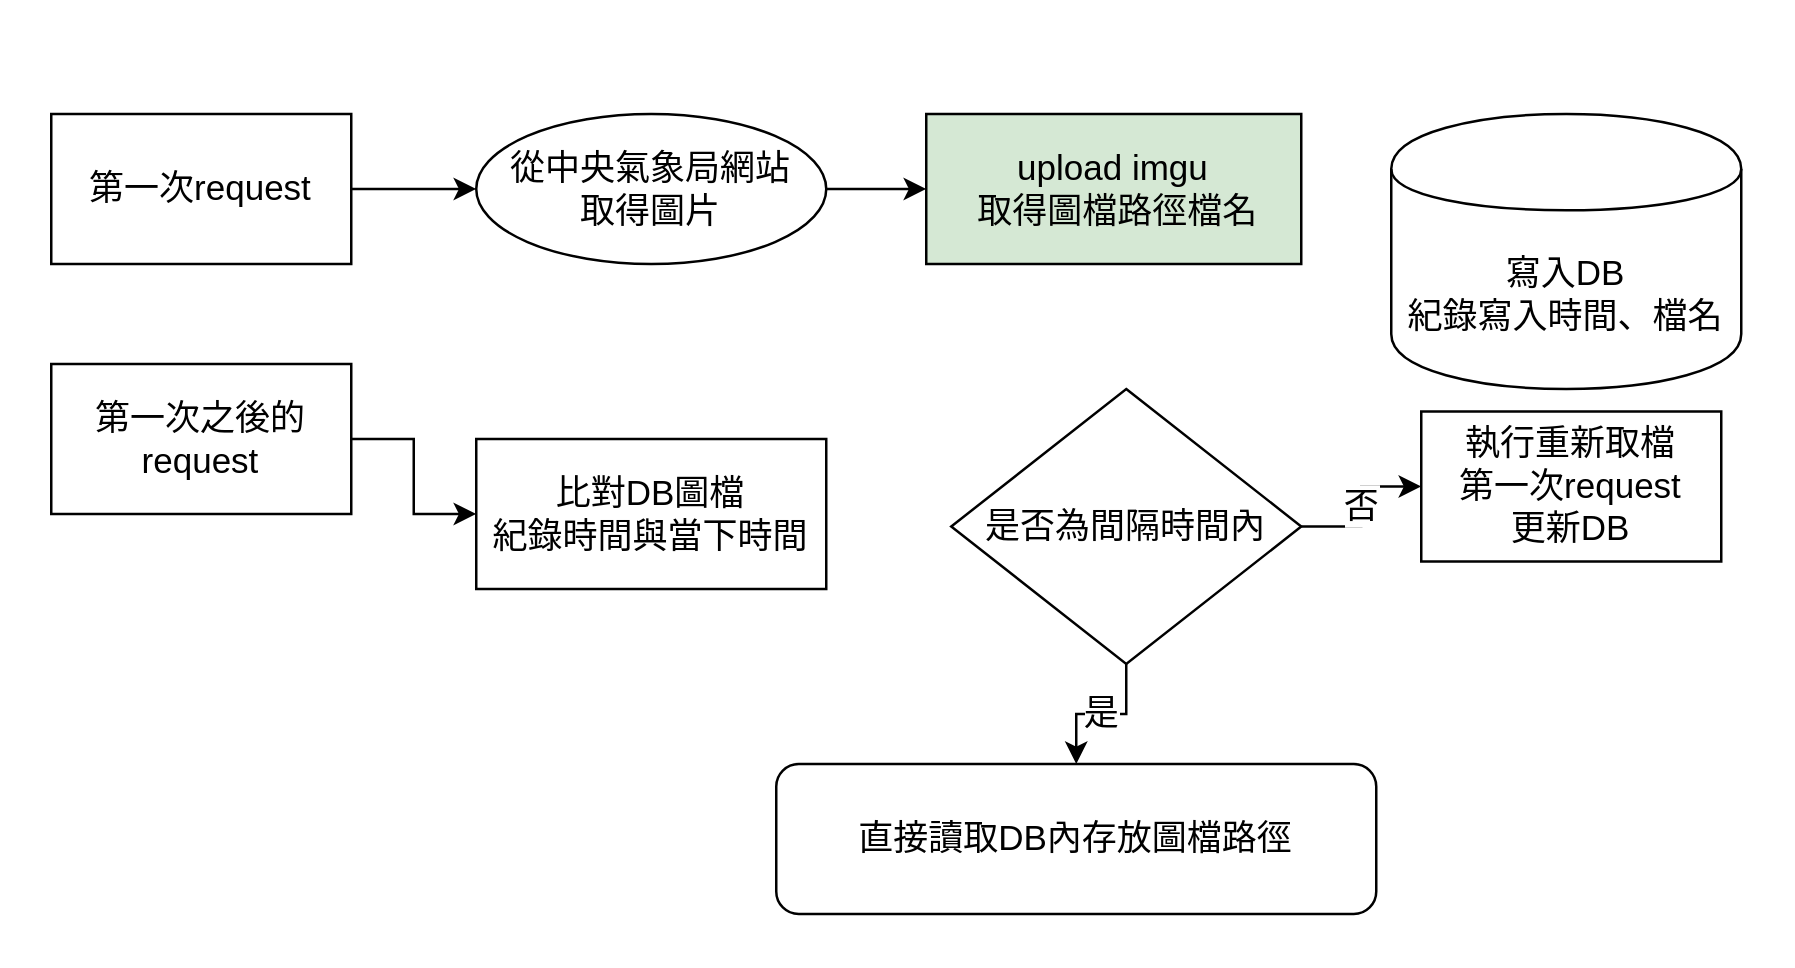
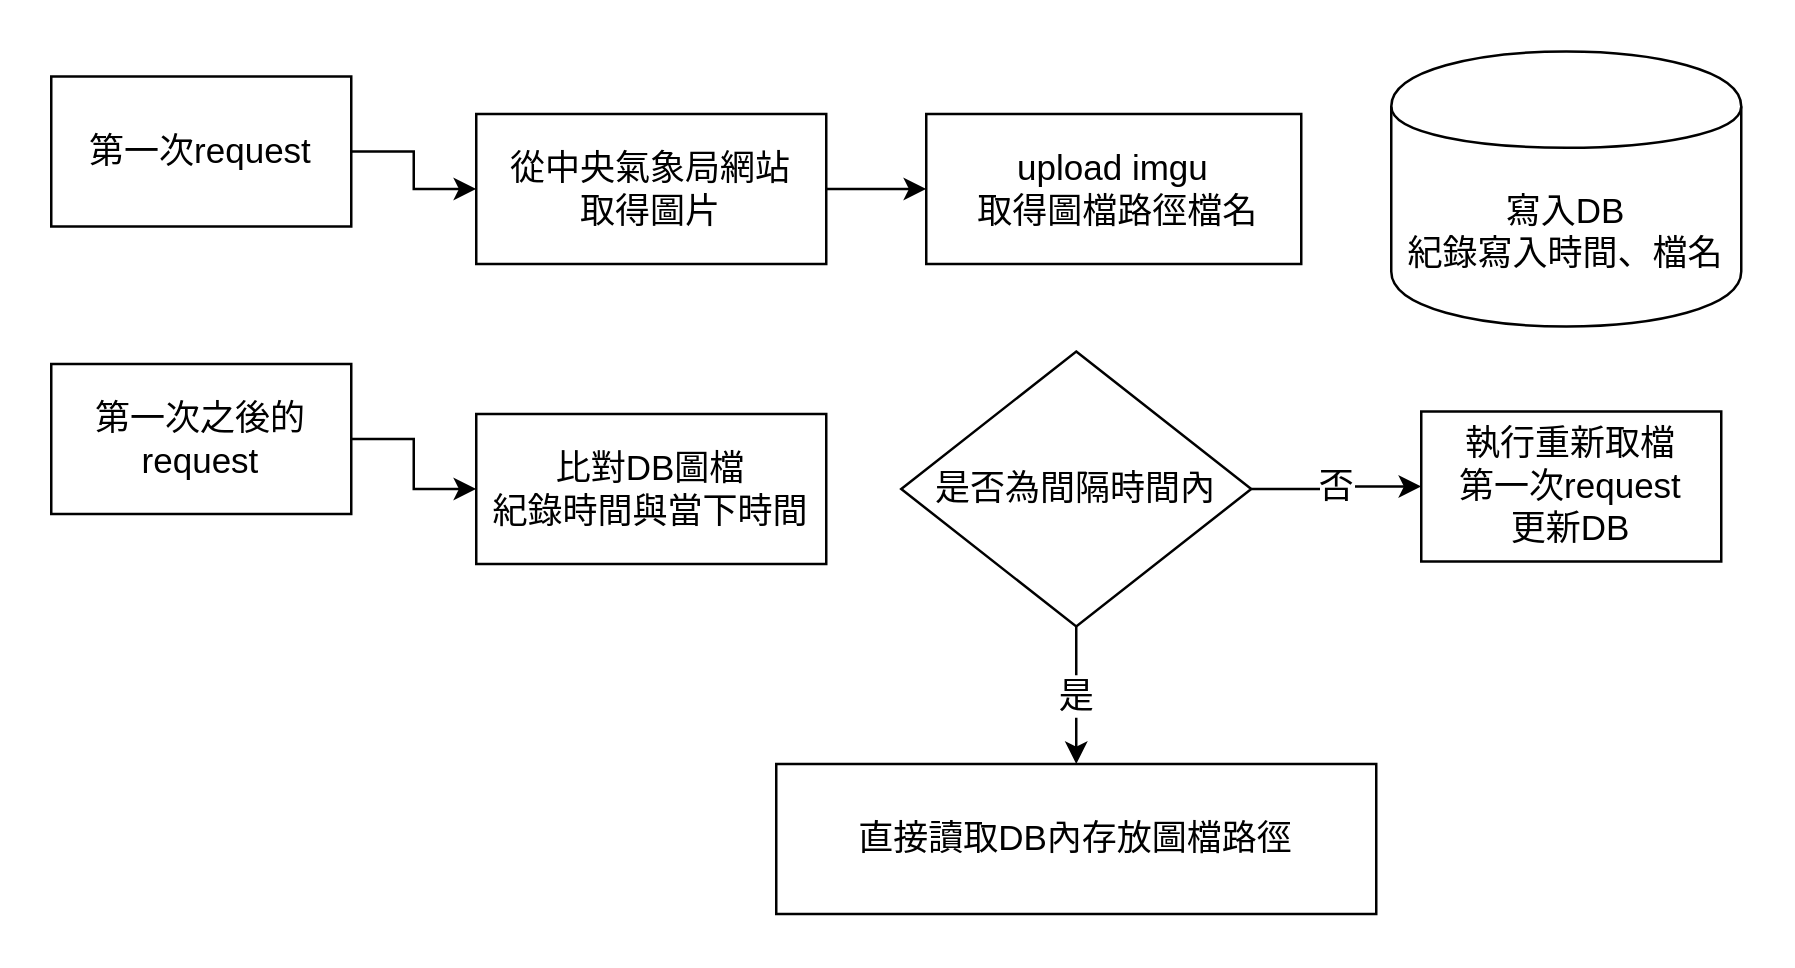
(201, 189) -> (201, 151)
(651, 189) -> (651, 189)
(1114, 189) -> (1114, 189)
(1566, 251) -> (1566, 189)
(651, 514) -> (651, 489)
(1126, 526) -> (1076, 489)
(1076, 839) -> (1076, 839)
